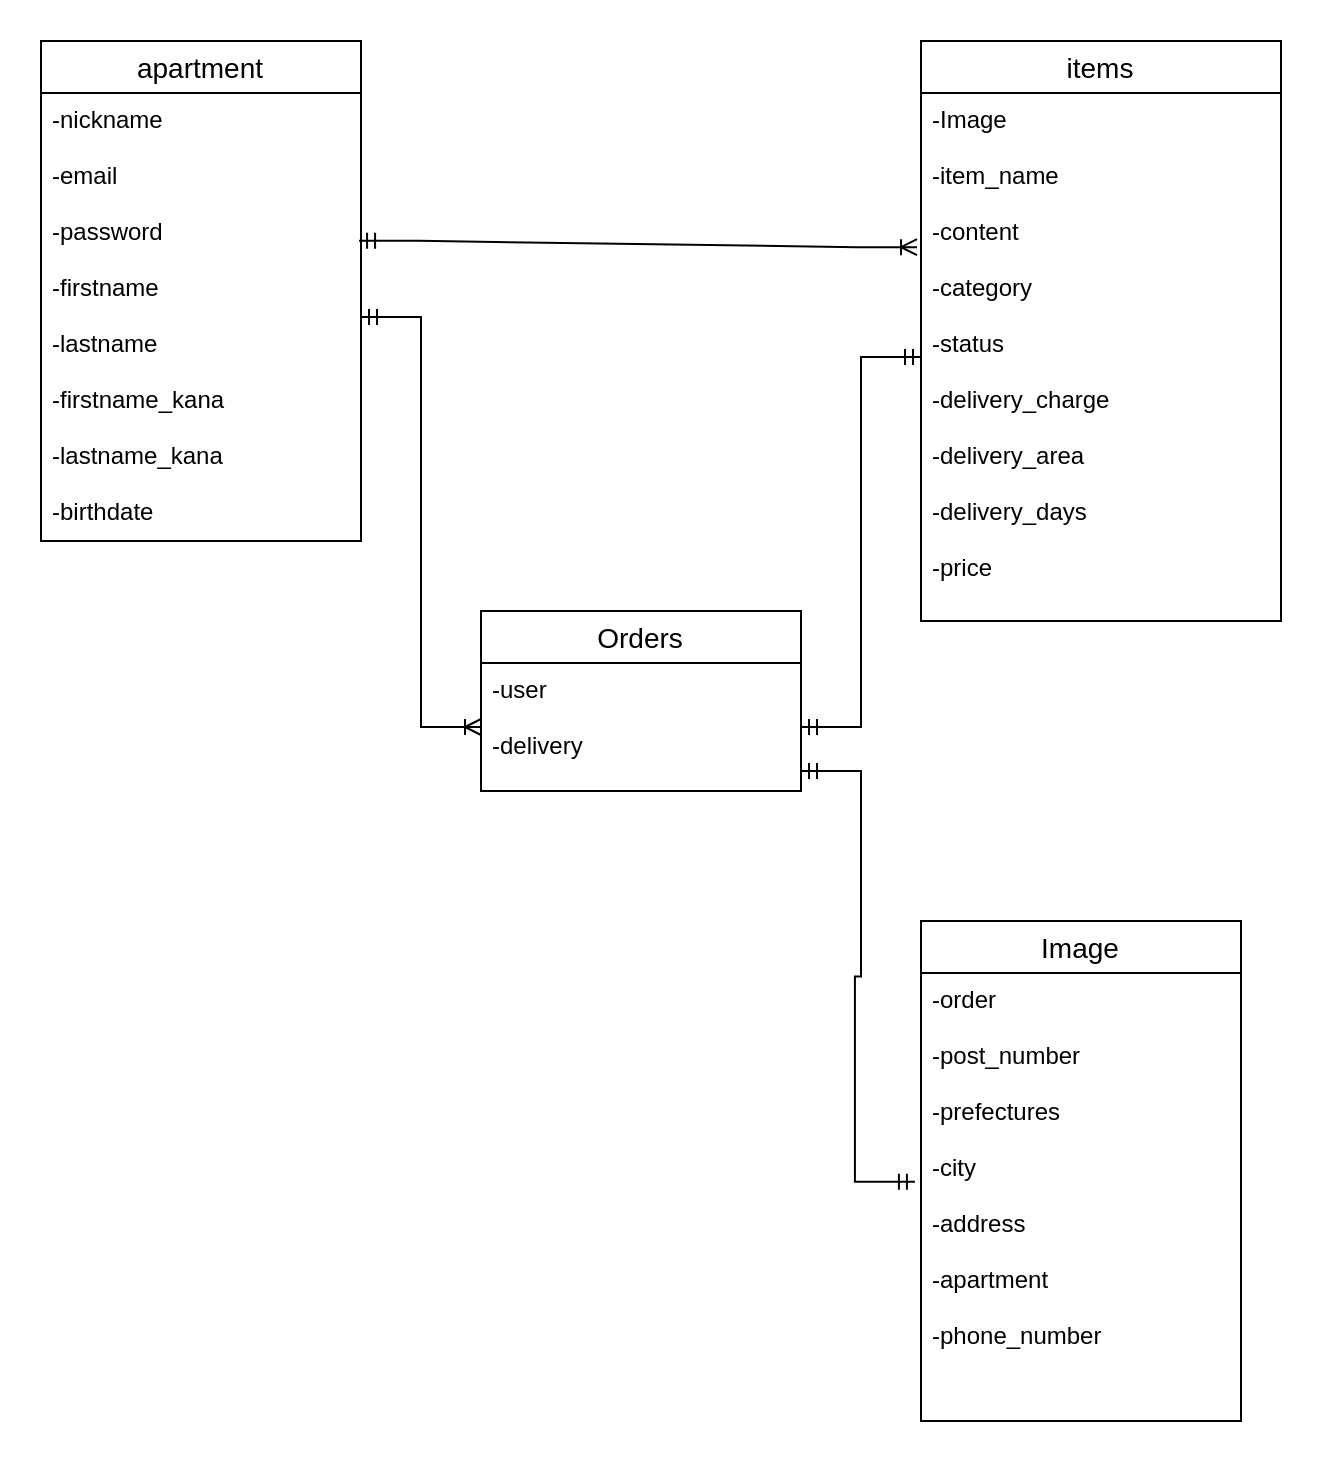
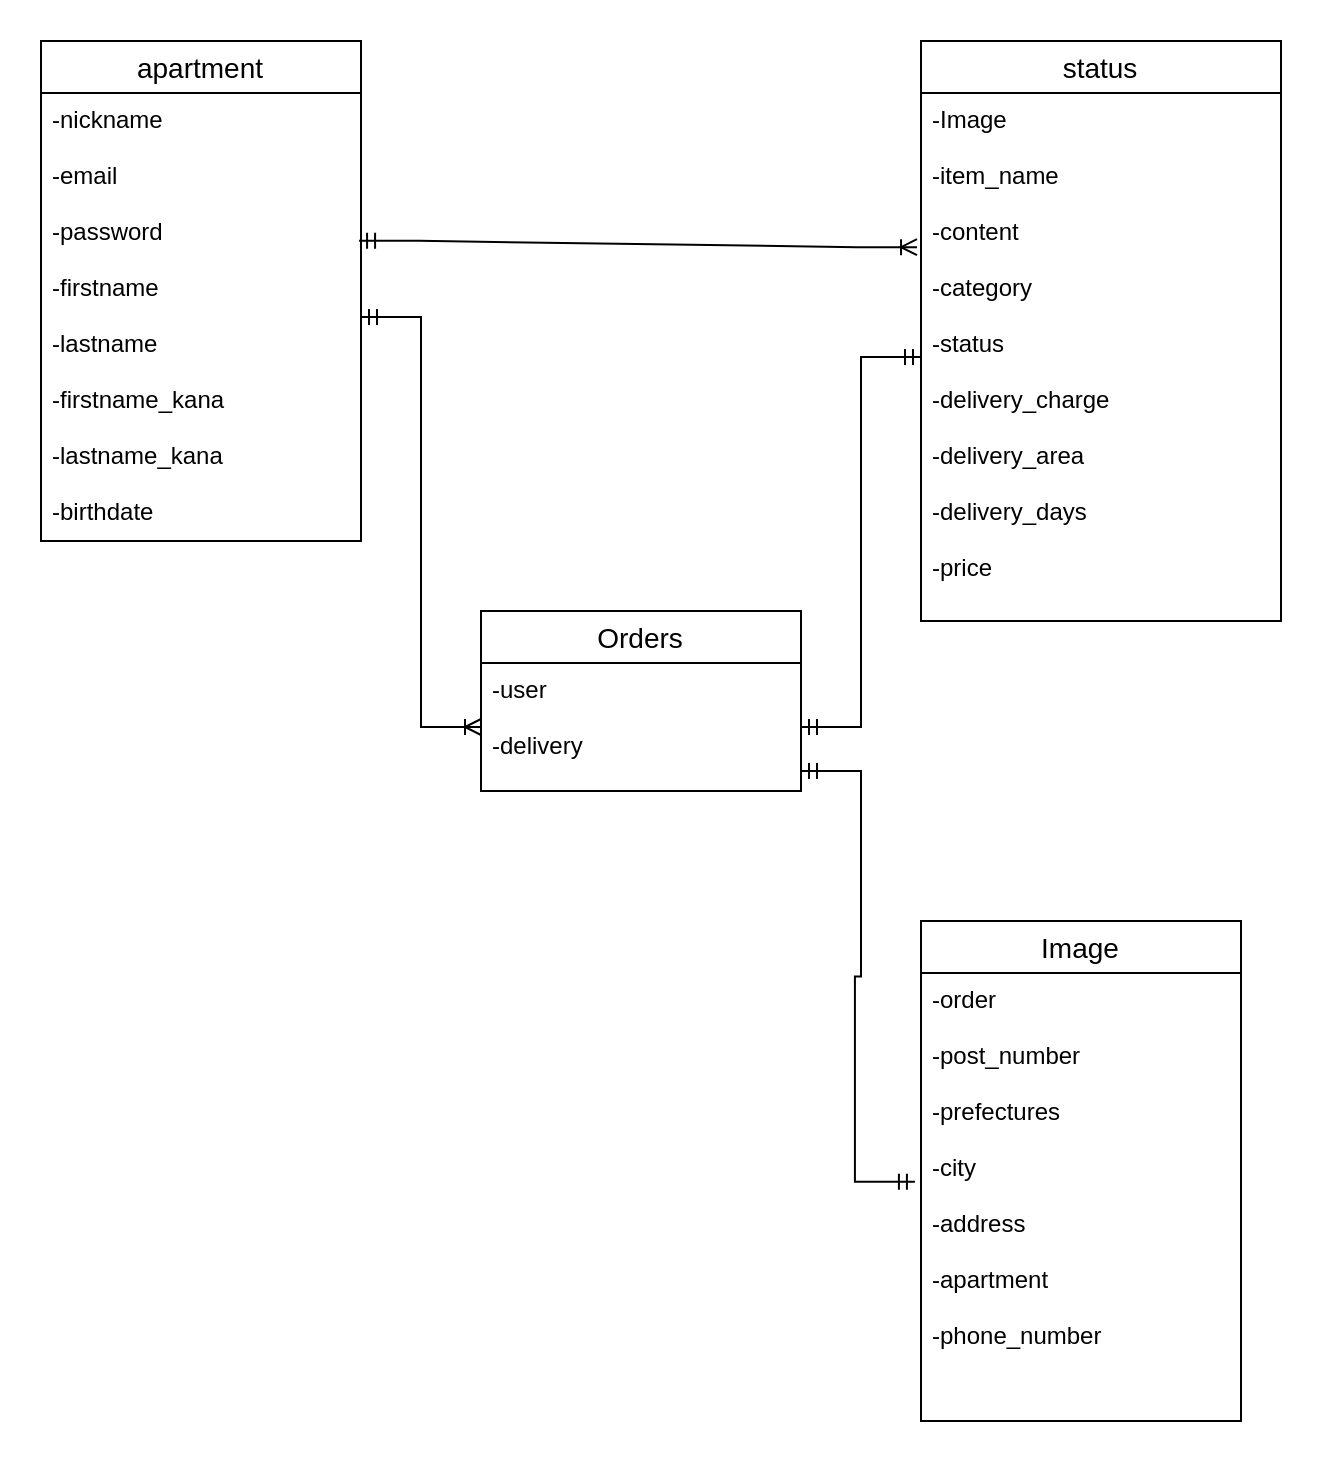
(1100, 69) -> (1100, 69)
